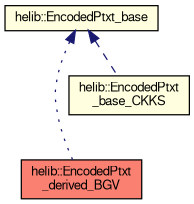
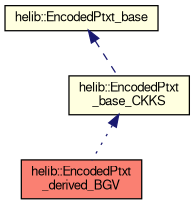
(56, 101) -> (102, 143)
